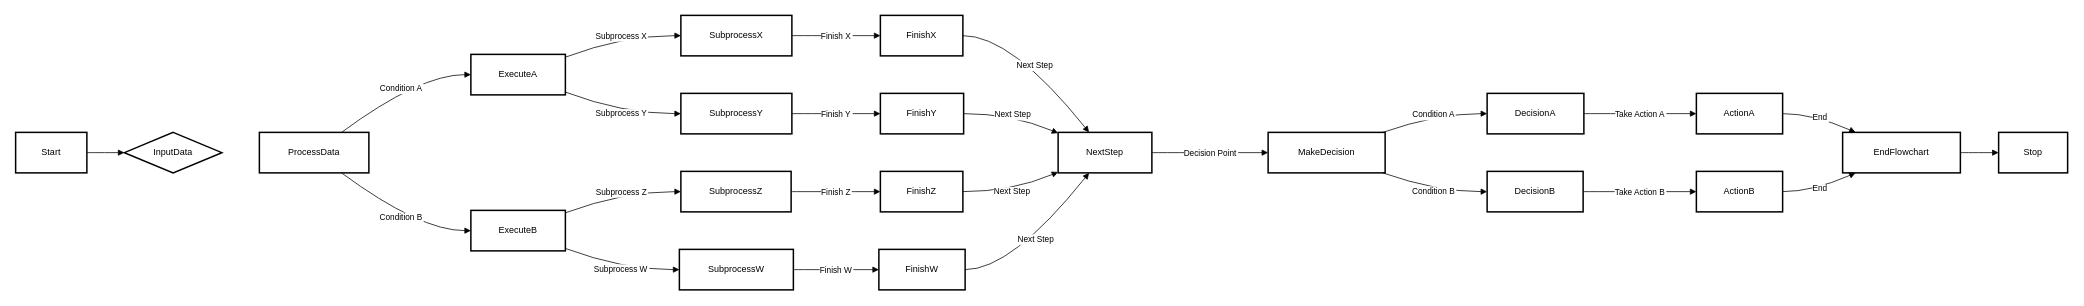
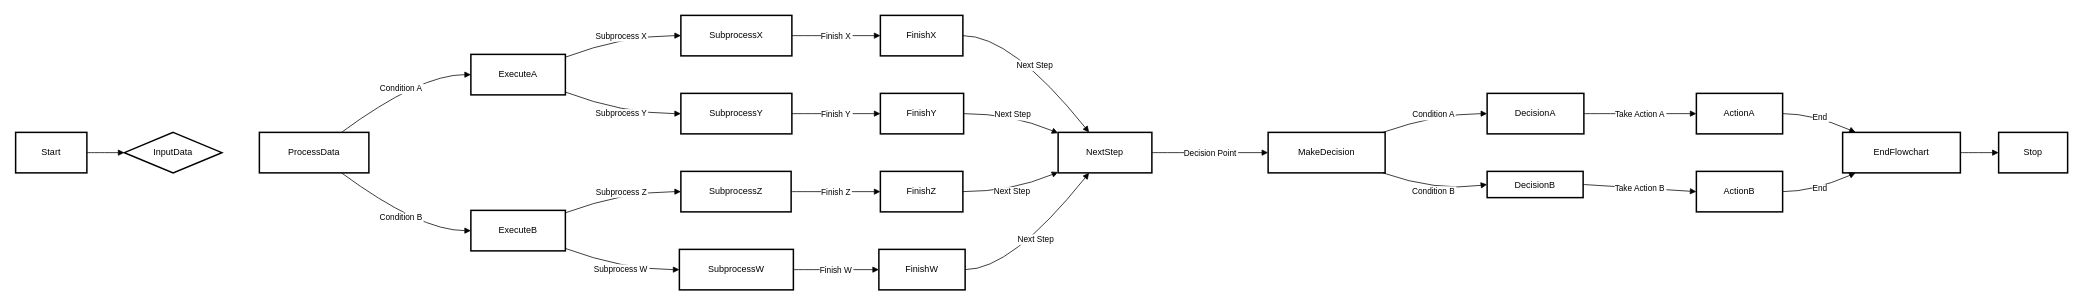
(1535, 192) -> (1535, 185)
